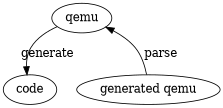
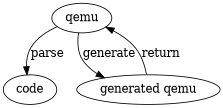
(47, 54) -> (47, 54)
(161, 54) -> (161, 54)
none -> (81, 57)
